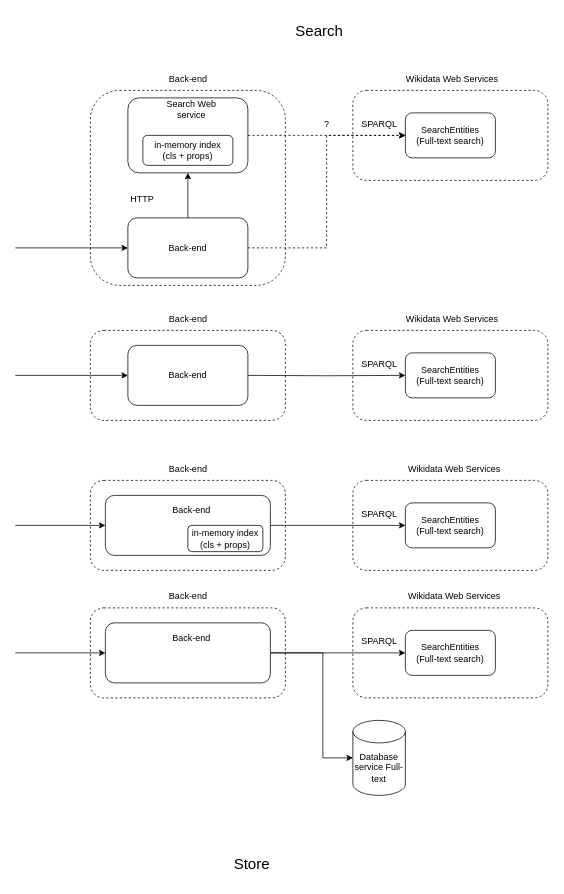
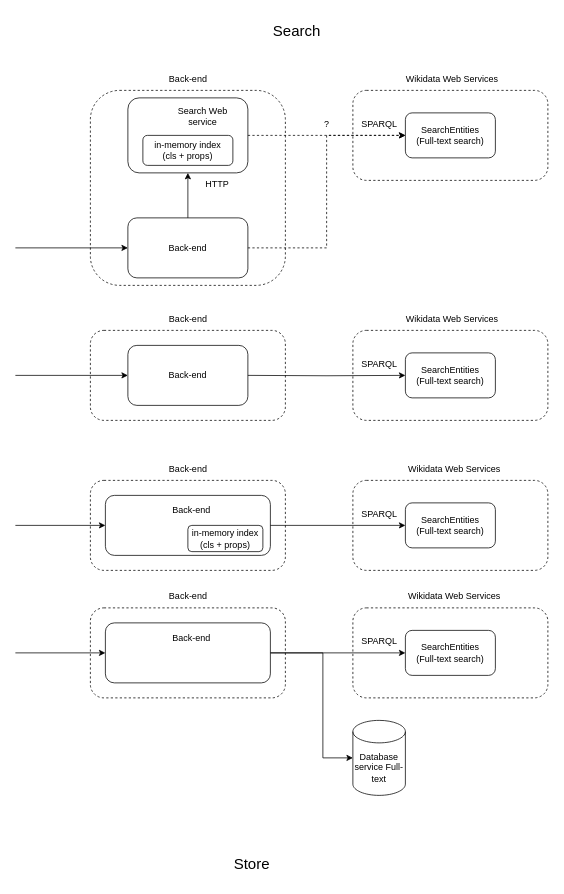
(319, 30) -> (297, 30)
(192, 109) -> (203, 117)
(142, 199) -> (217, 184)
